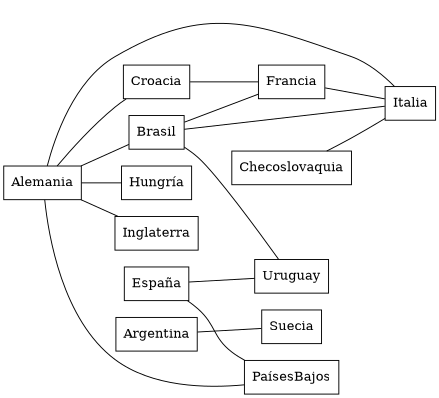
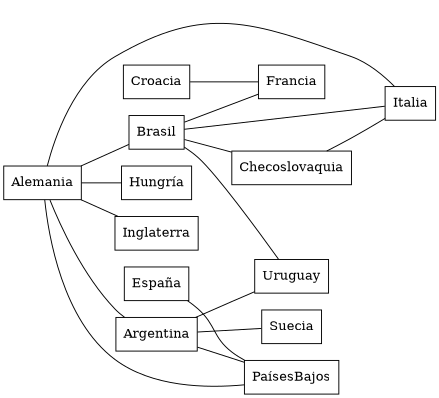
(355, 93) -> none
(90, 130) -> (81, 263)
none -> (208, 146)
(222, 280) -> (225, 304)
none -> (221, 355)
